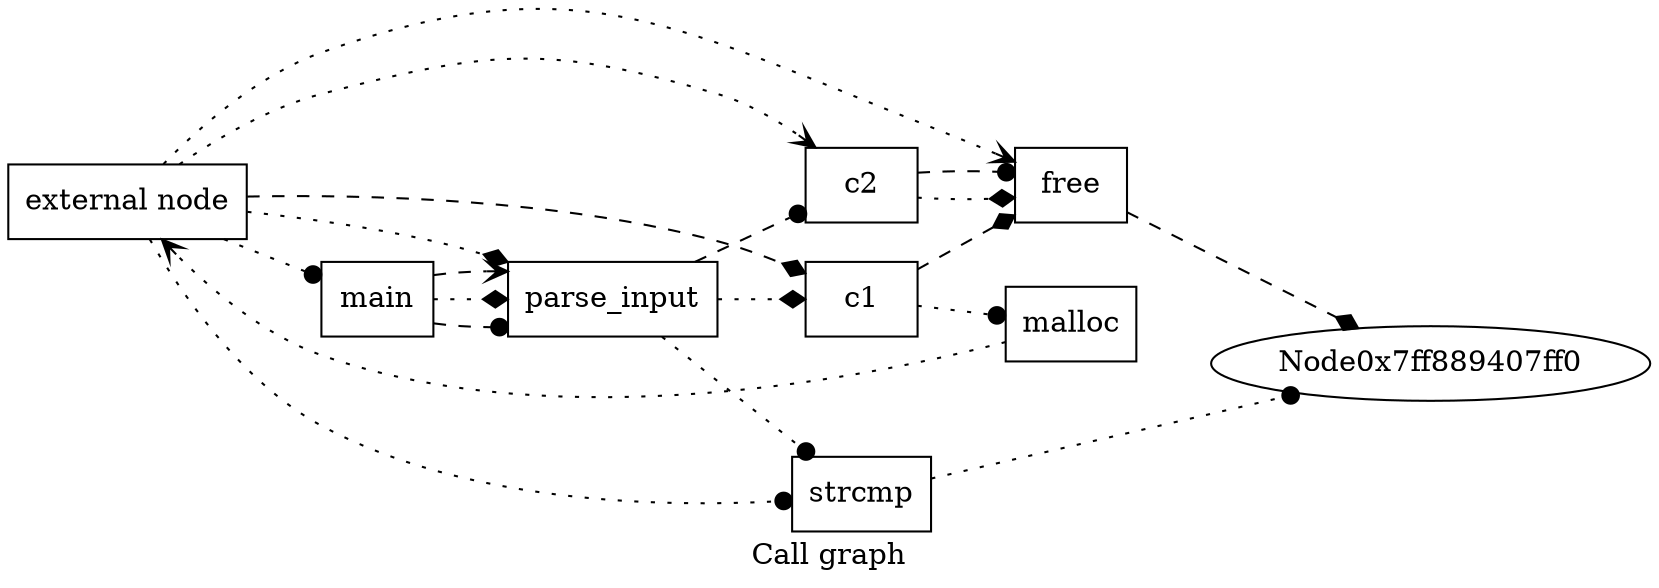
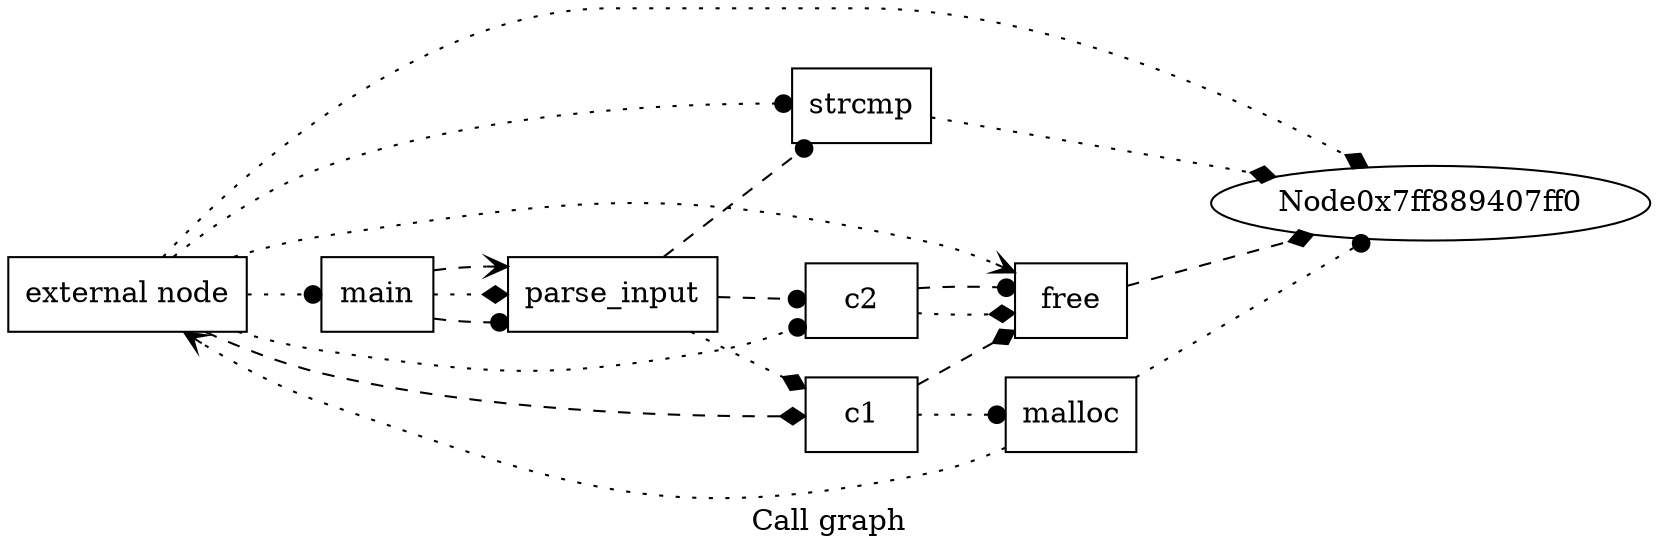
(486, 61) -> (514, 371)
(366, 228) -> (729, 8)
none -> (1245, 313)
(744, 402) -> (744, 195)
(1107, 438) -> (1091, 145)
